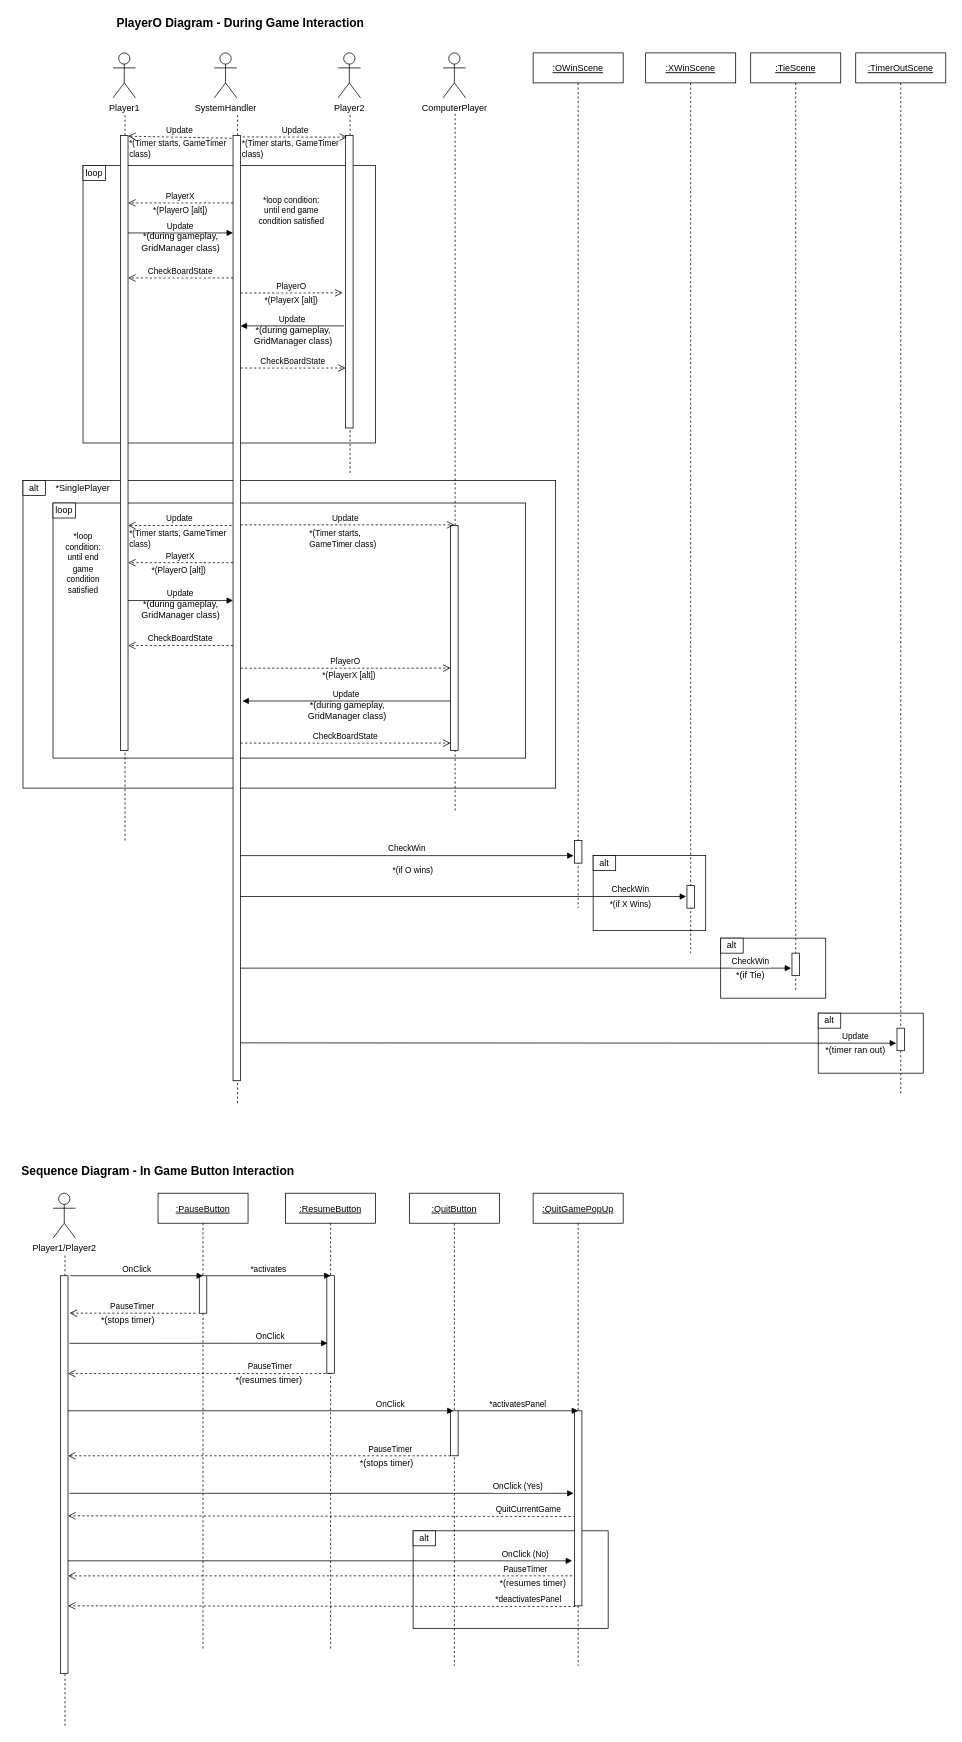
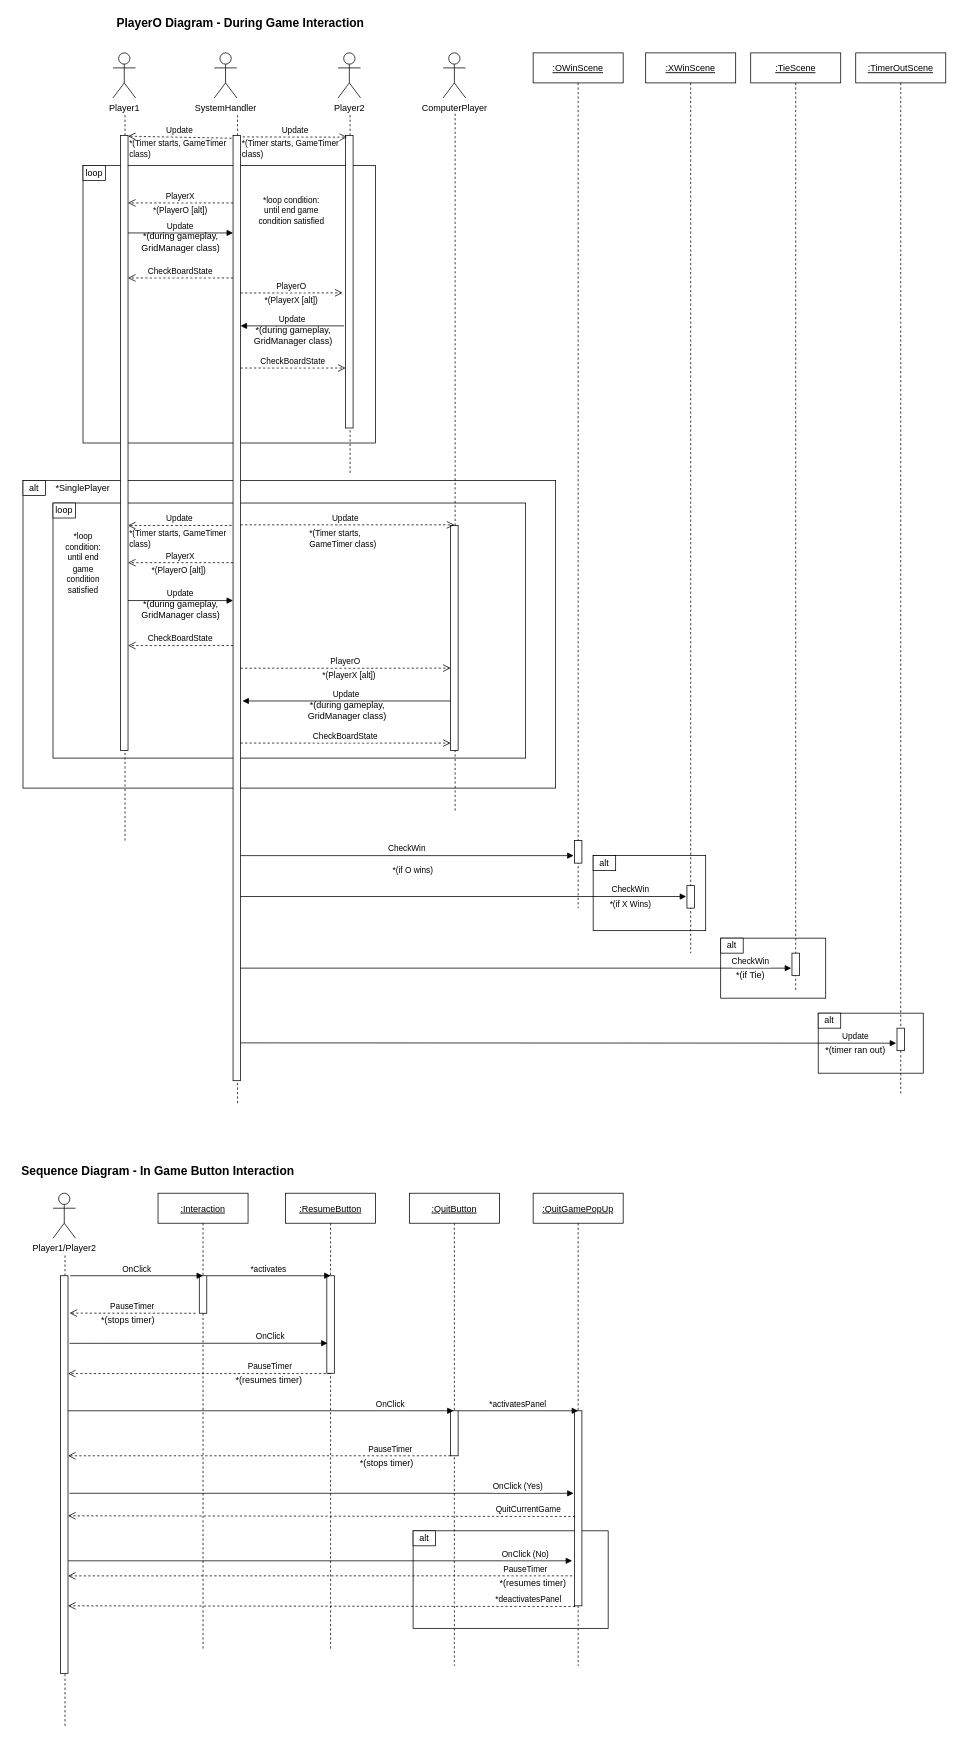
(203, 1208) -> (203, 1208)
